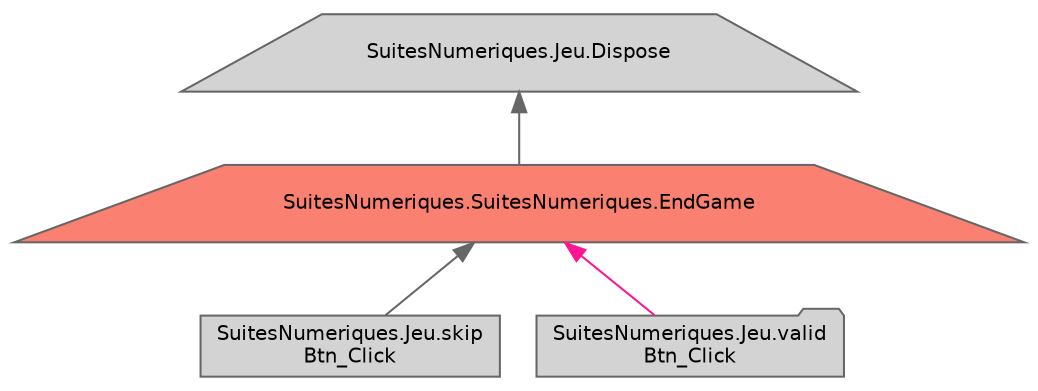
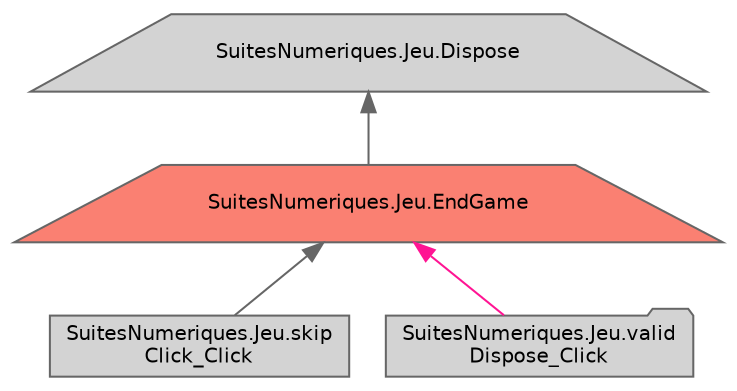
(519, 204) -> (369, 204)
(350, 346) -> (200, 346)
(690, 346) -> (540, 346)
